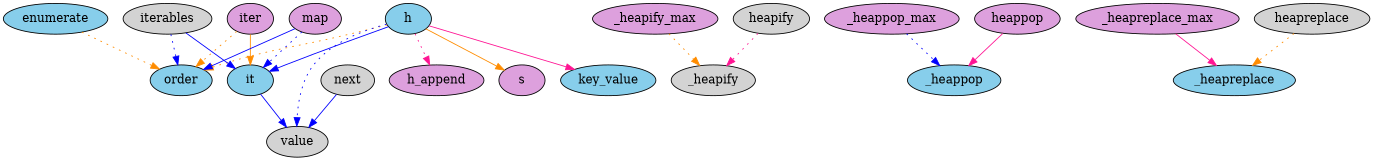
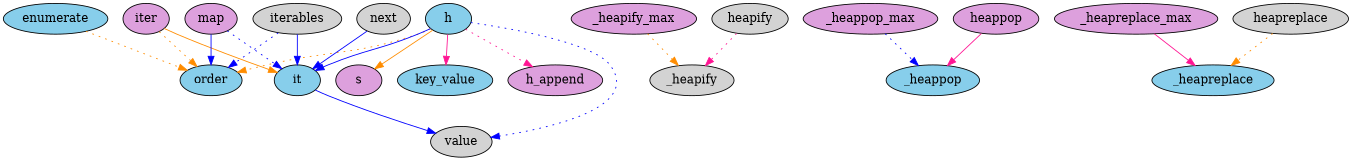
(325, 108) -> (346, 46)
